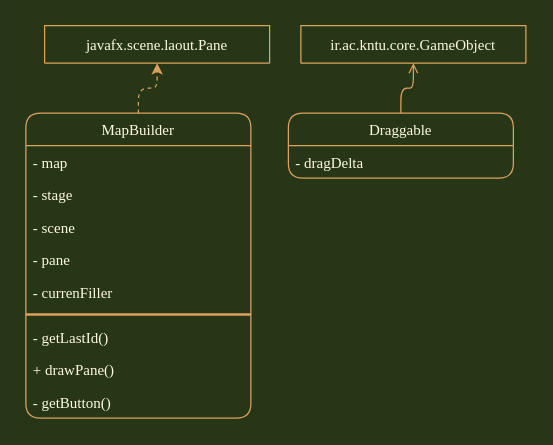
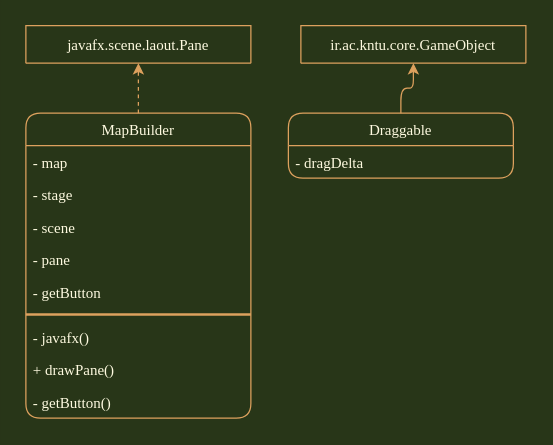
(157, 44) -> (138, 44)
(413, 70) -> (413, 73)
(84, 293) -> (77, 293)
(85, 338) -> (73, 338)
